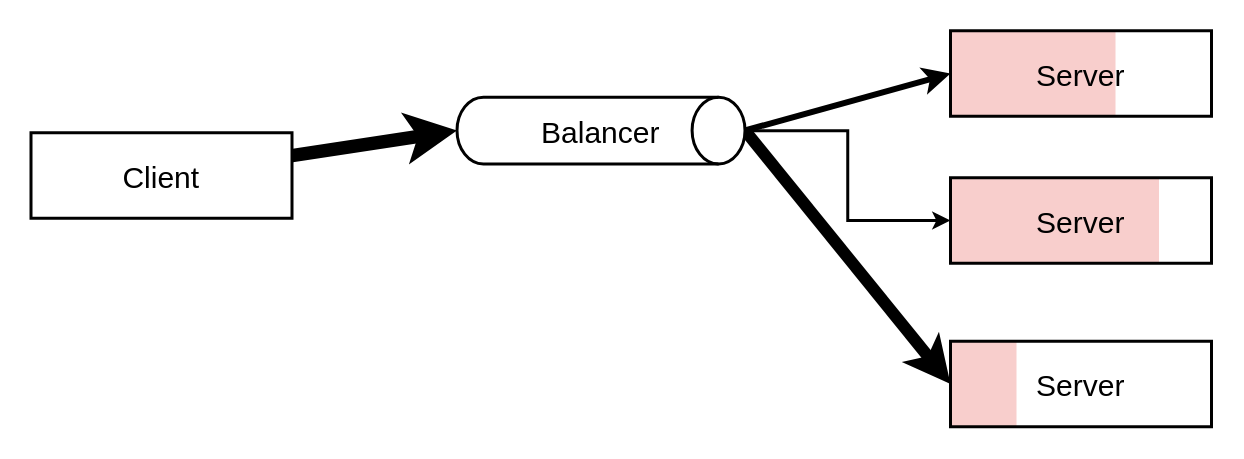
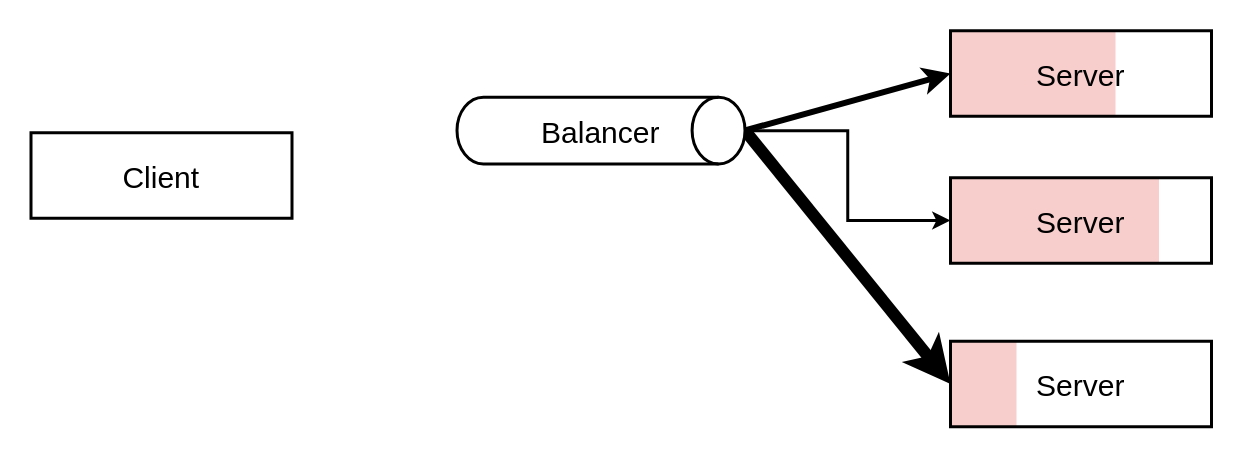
(358, 145) -> none
